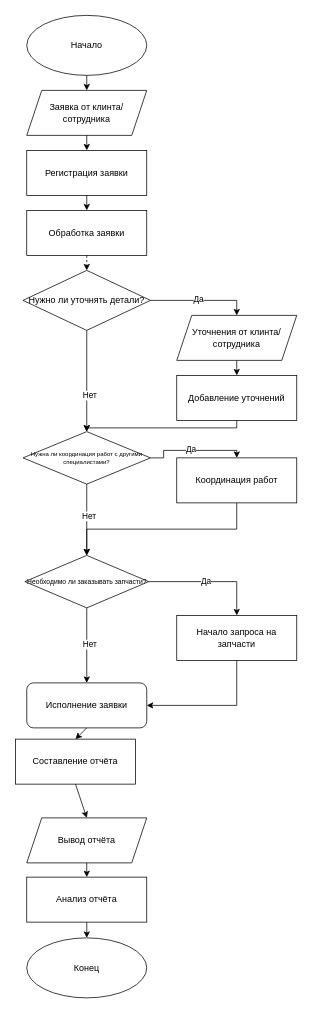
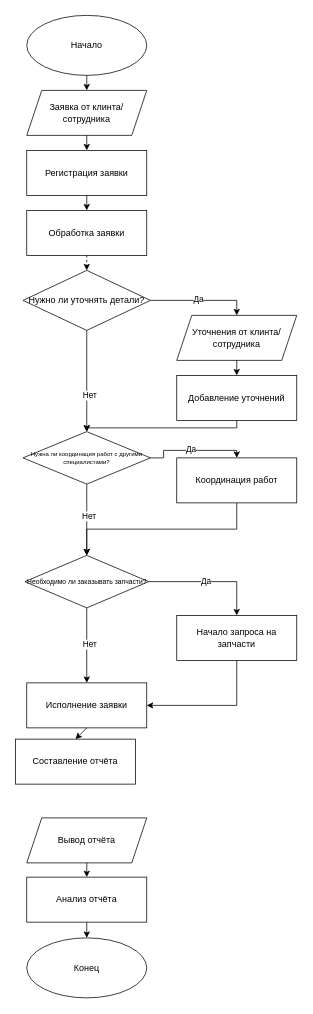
(87, 705) -> (87, 705)
(80, 799) -> none
